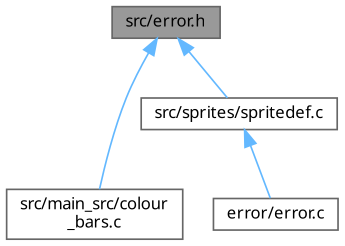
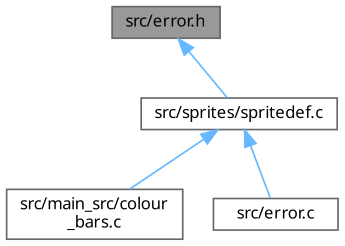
(119, 119) -> (167, 164)
(276, 214) -> (276, 214)
